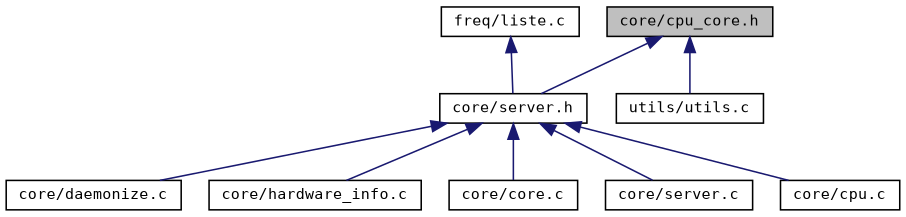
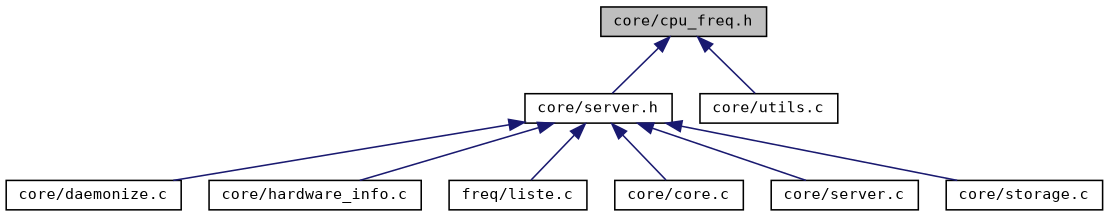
(690, 22) -> (684, 22)
(512, 73) -> (553, 158)
(690, 108) -> (769, 108)
(840, 195) -> (1024, 195)
